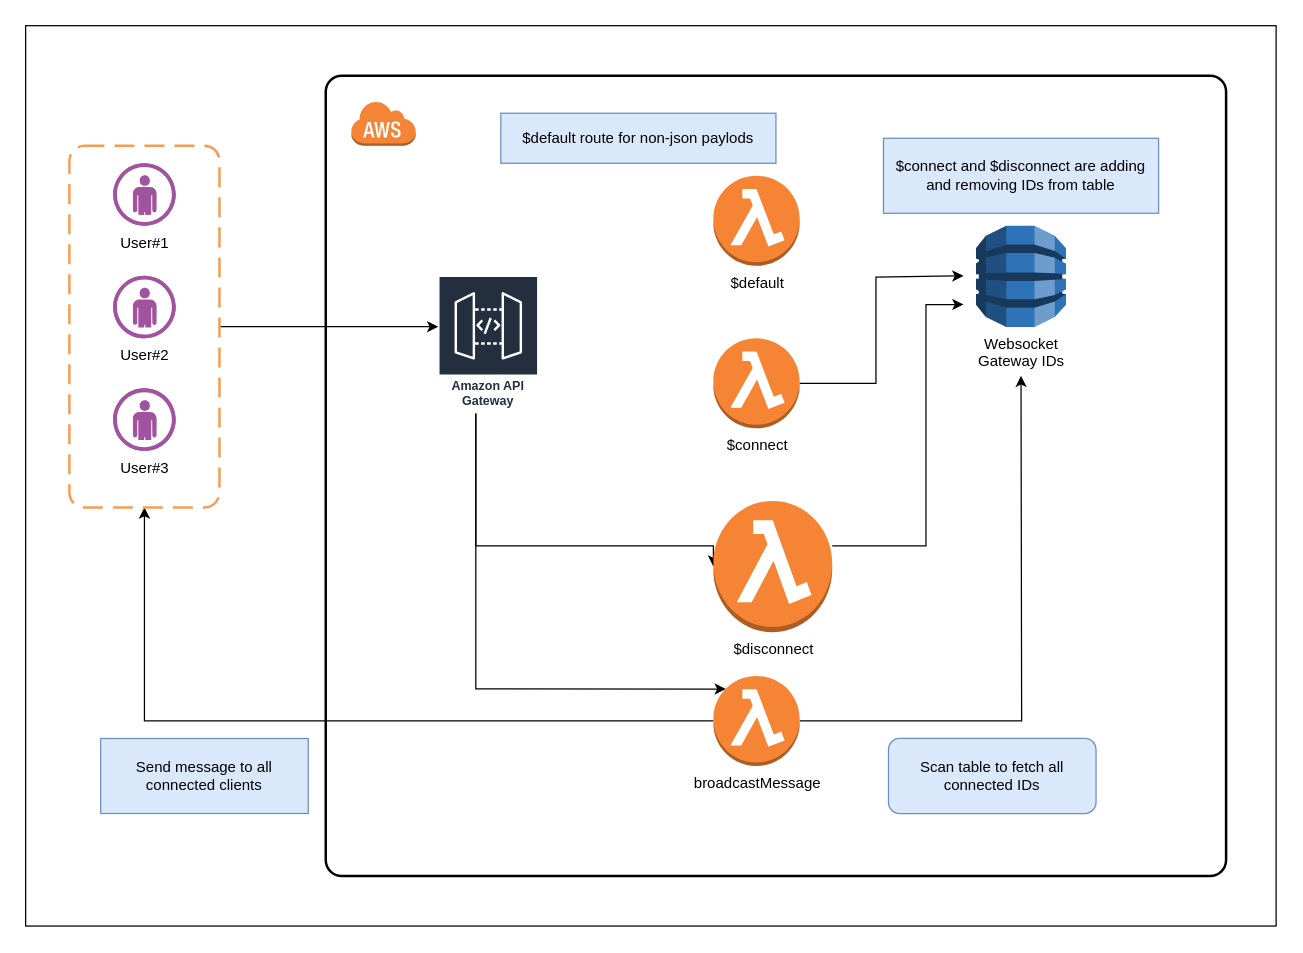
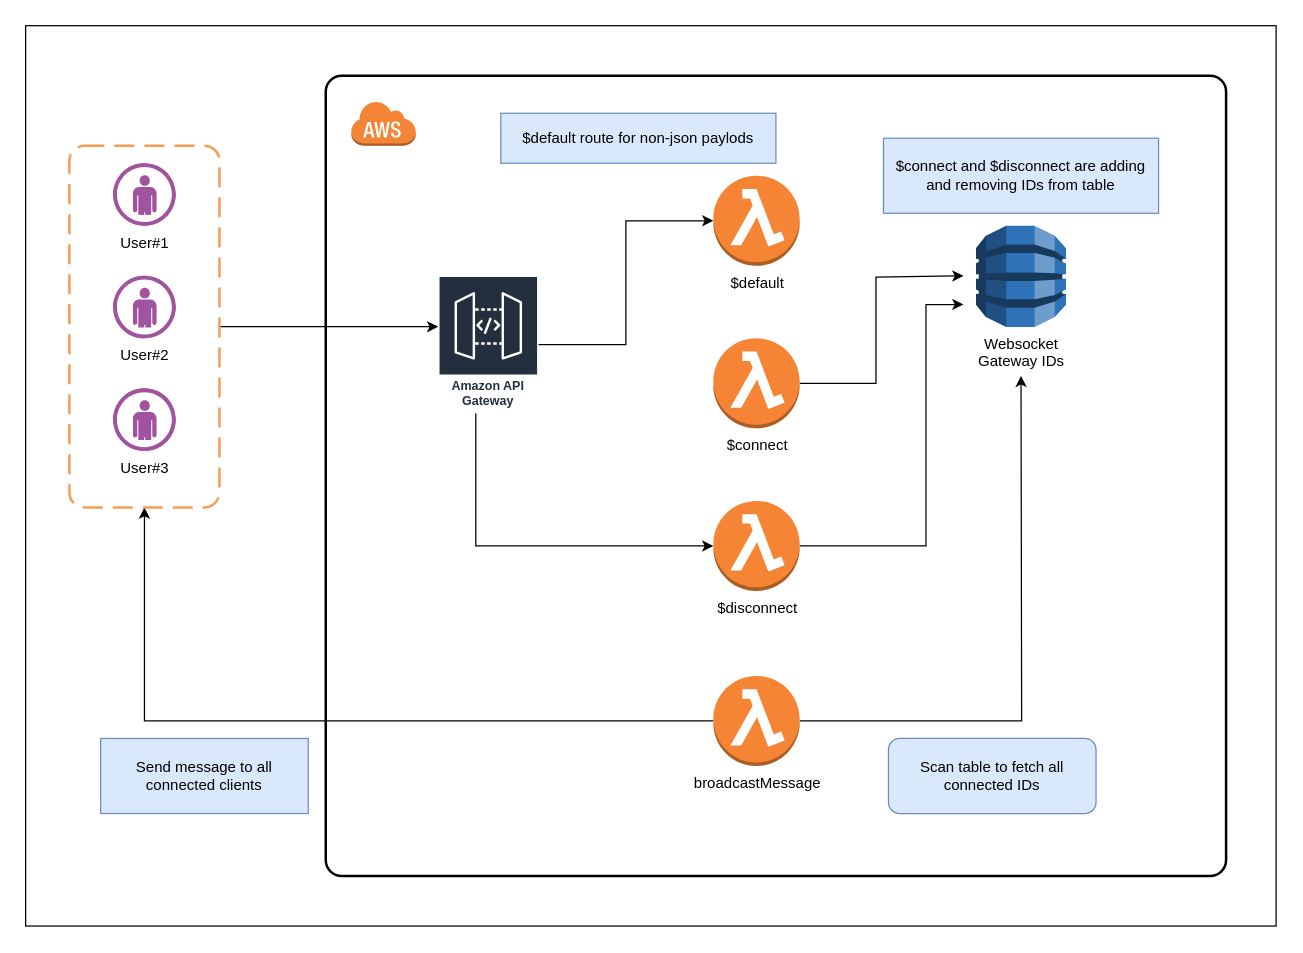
none -> (626, 287)
(773, 566) -> (756, 546)
(527, 689) -> none
